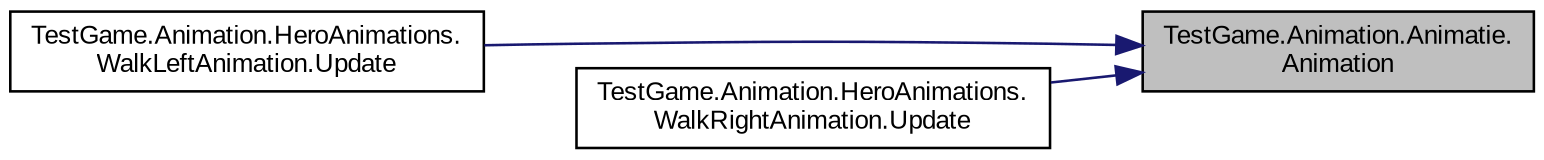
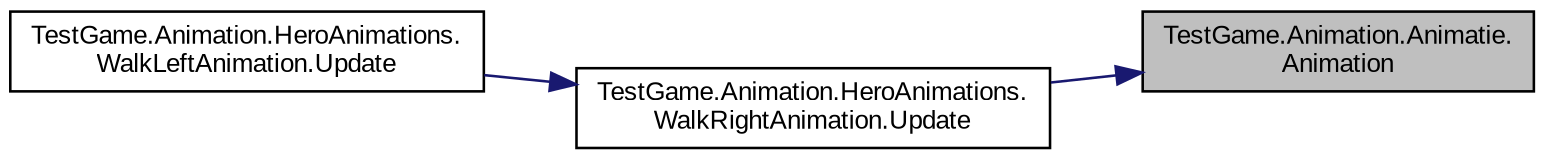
(800, 42) -> (517, 78)
